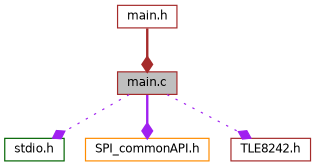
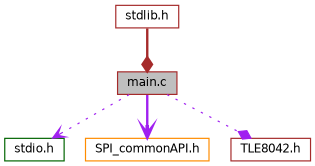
(147, 17) -> (147, 17)
(147, 109) -> (147, 110)
(97, 113) -> (96, 113)
(271, 150) -> (271, 150)
